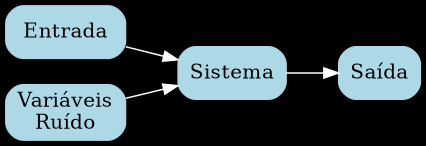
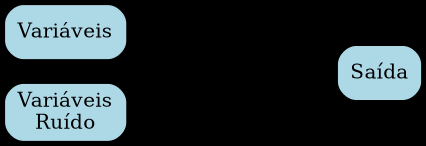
(66, 32) -> (66, 32)
(232, 73) -> none
